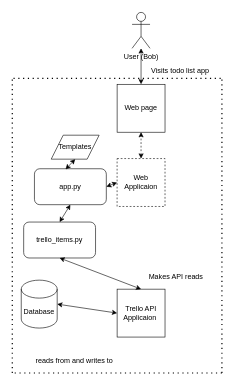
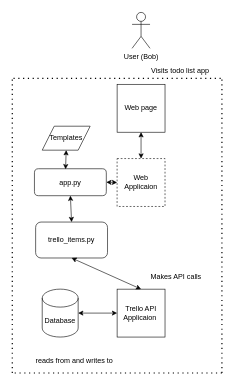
(141, 53) -> none
(141, 146) -> (141, 146)
(75, 147) -> (66, 138)
(71, 187) -> (71, 182)
(60, 240) -> (72, 240)
(176, 278) -> (176, 278)
(39, 305) -> (60, 314)
